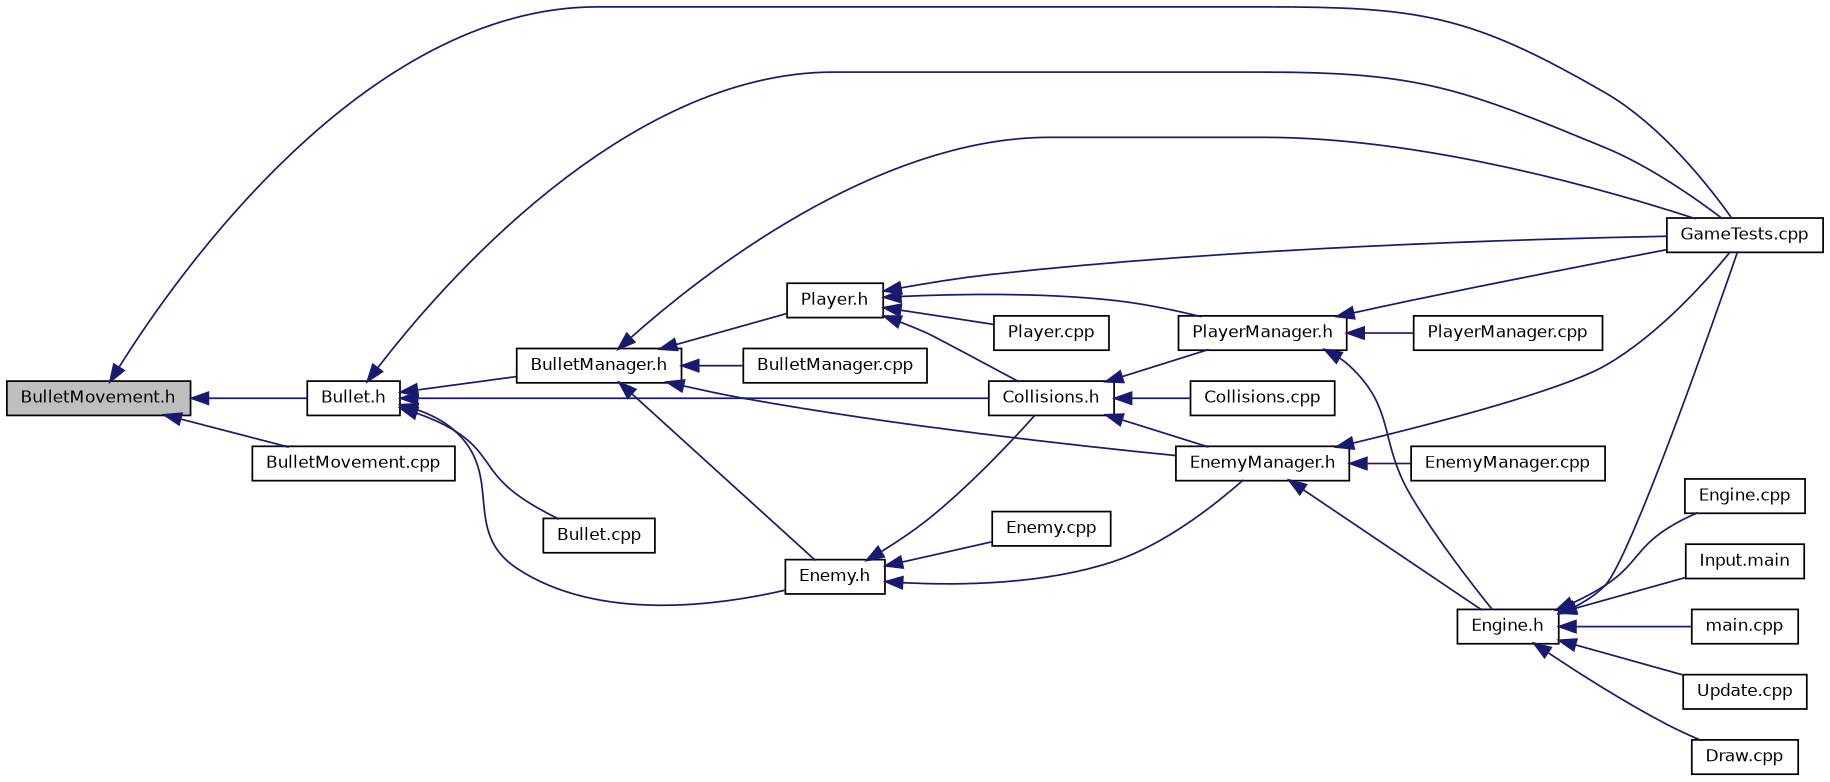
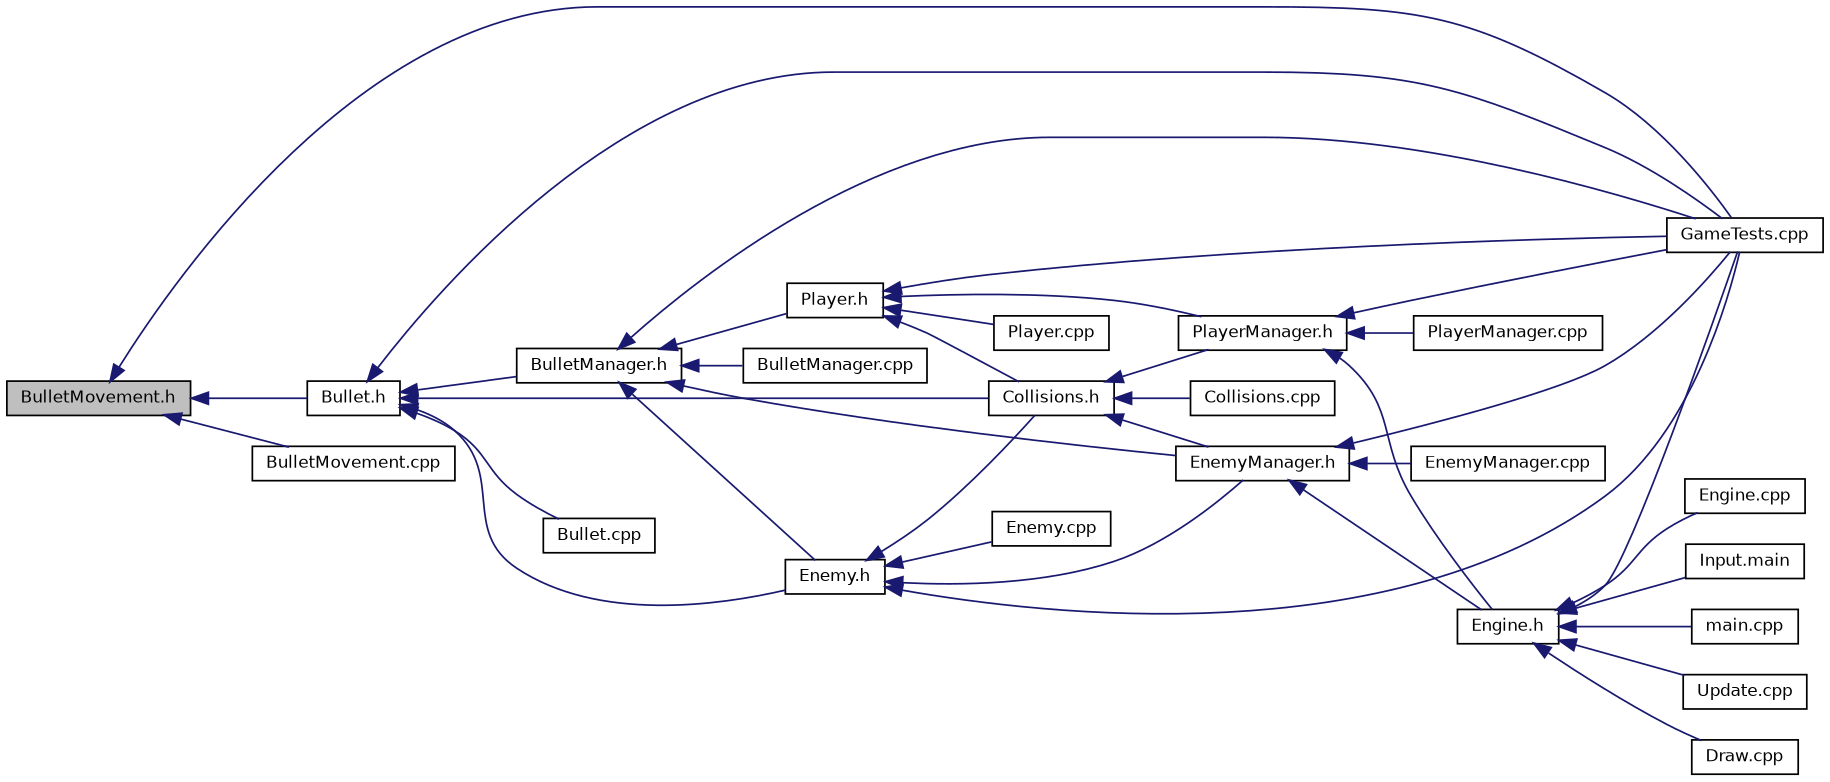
none -> (1404, 586)
